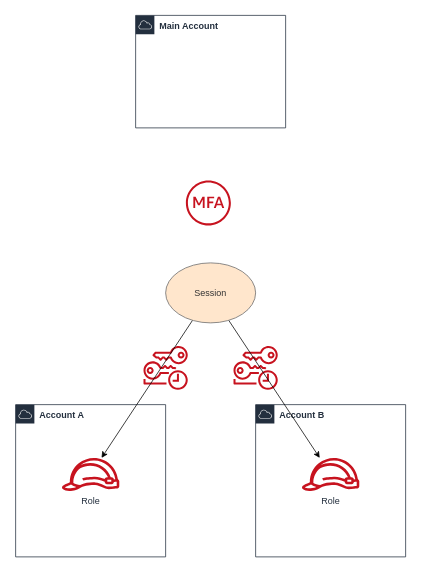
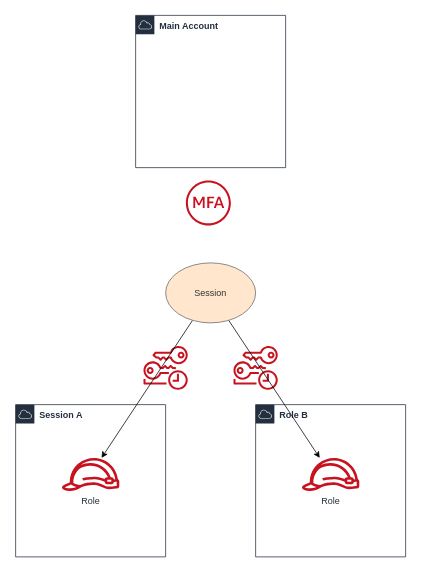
(210, 72) -> (210, 92)
(61, 415) -> (60, 415)
(301, 415) -> (292, 415)
